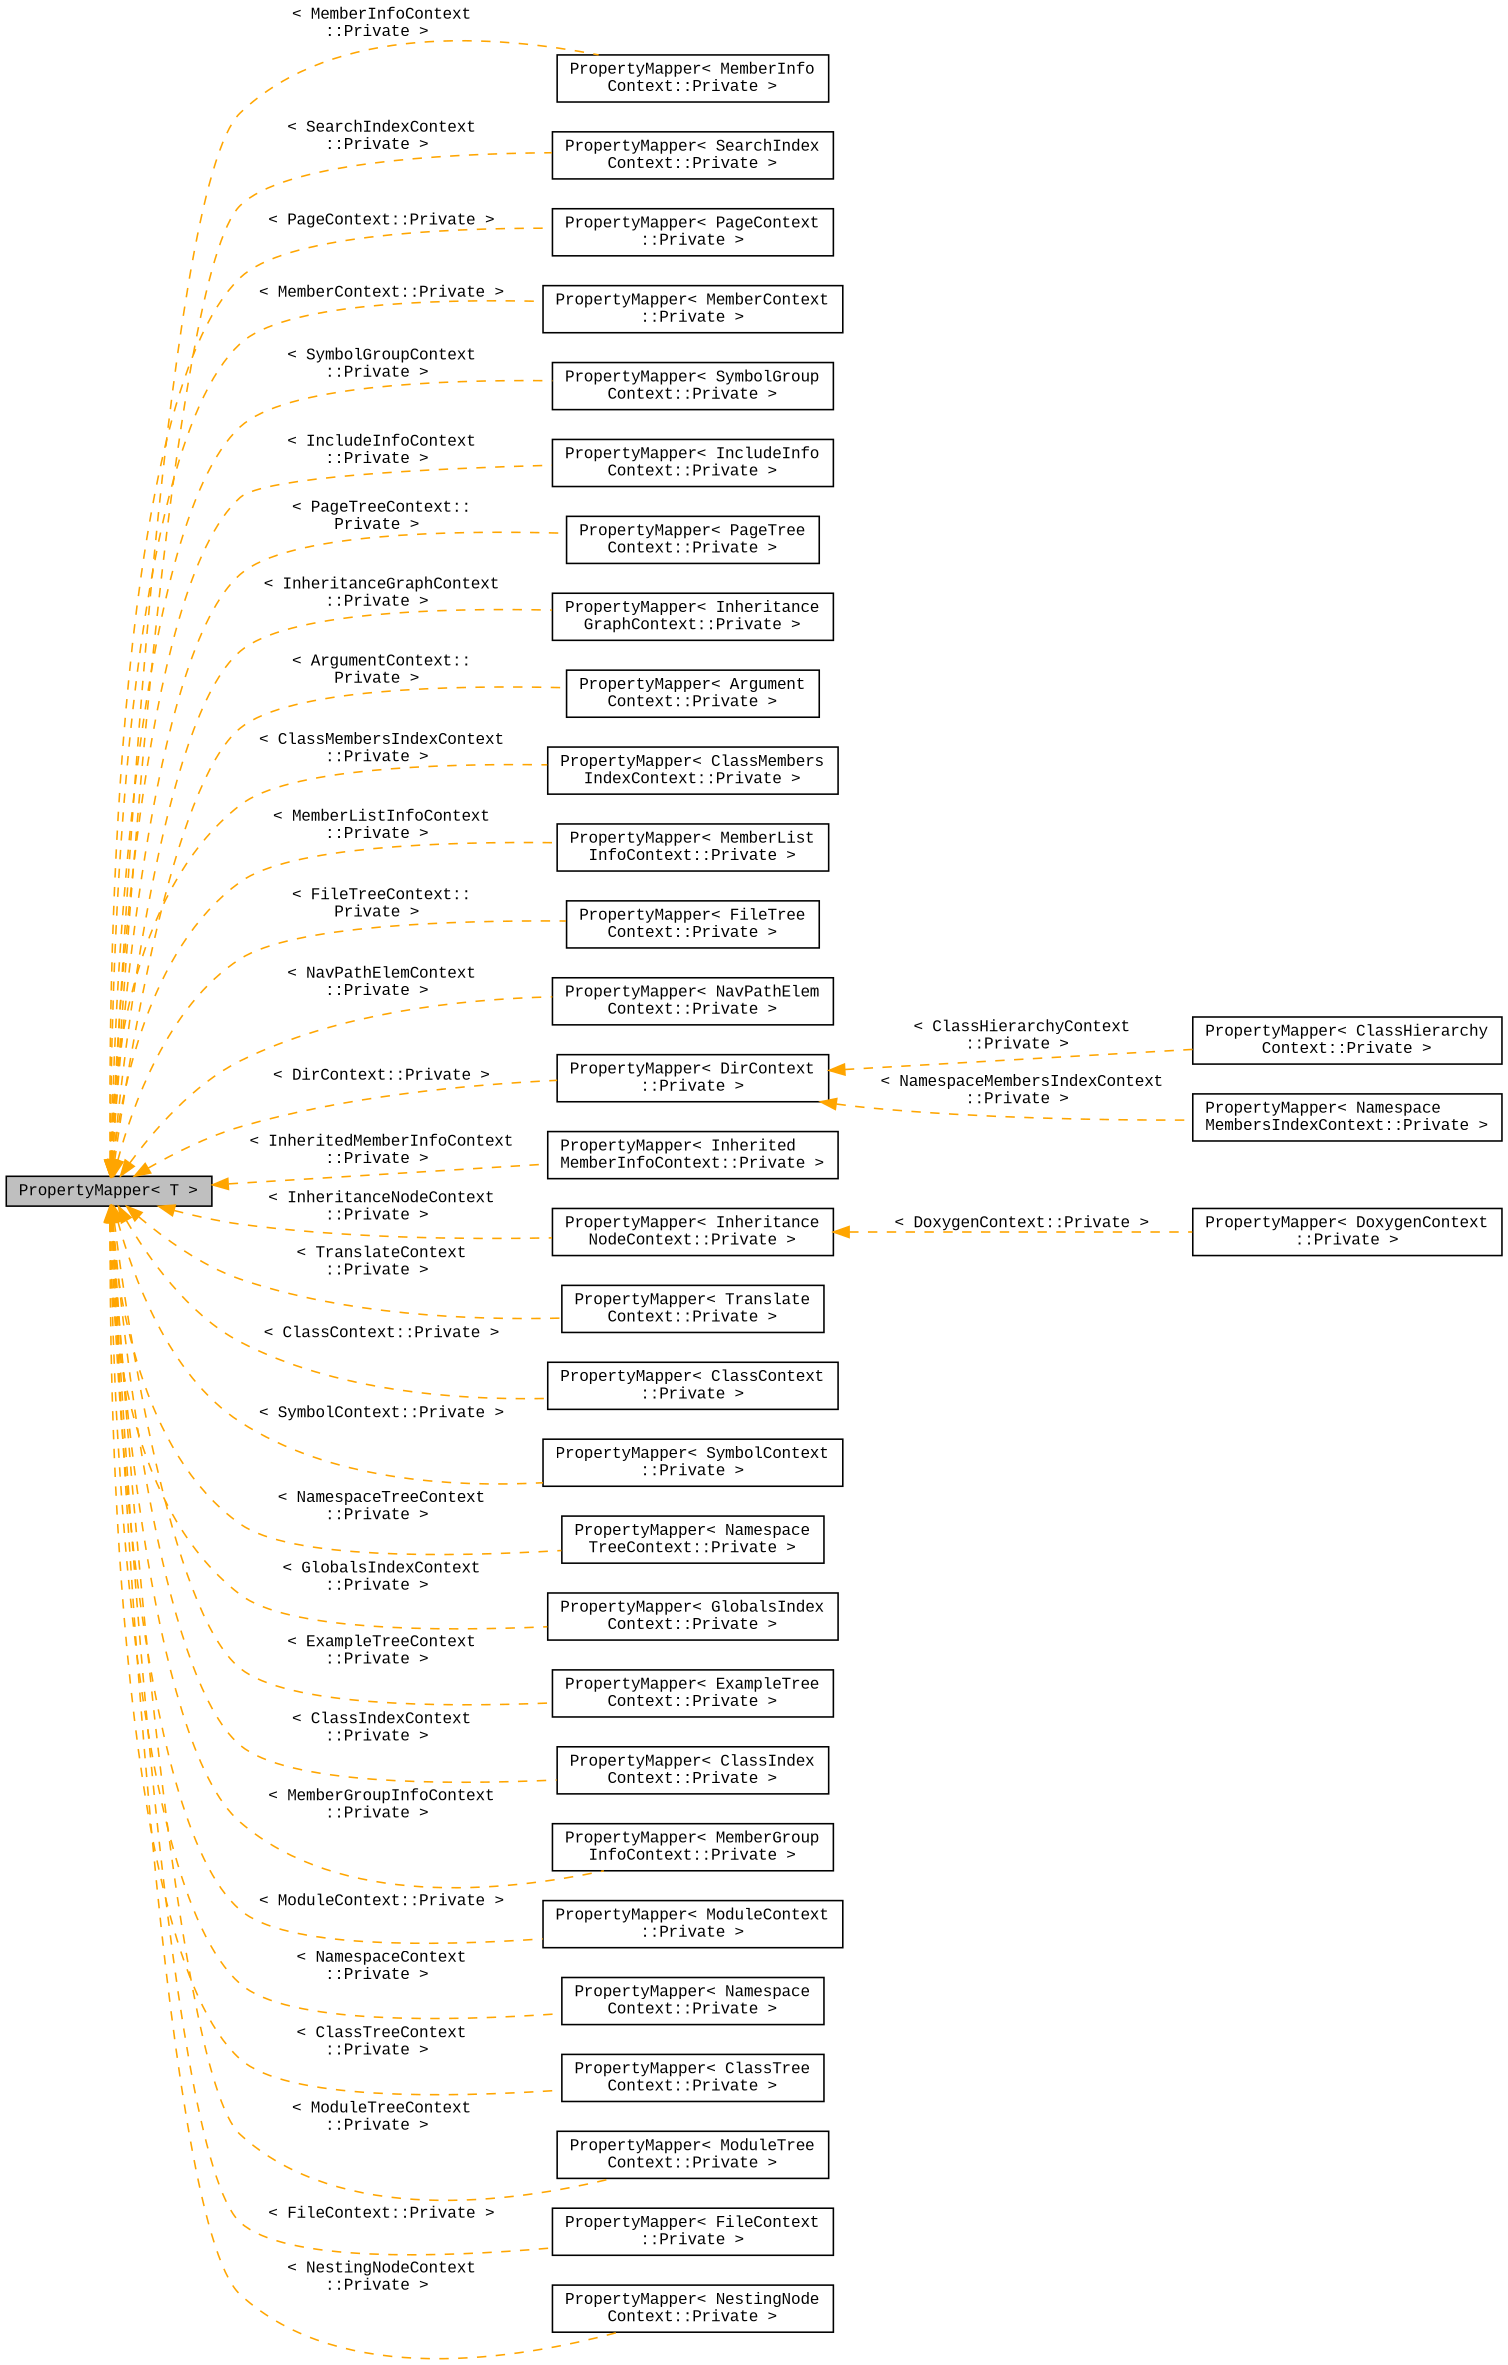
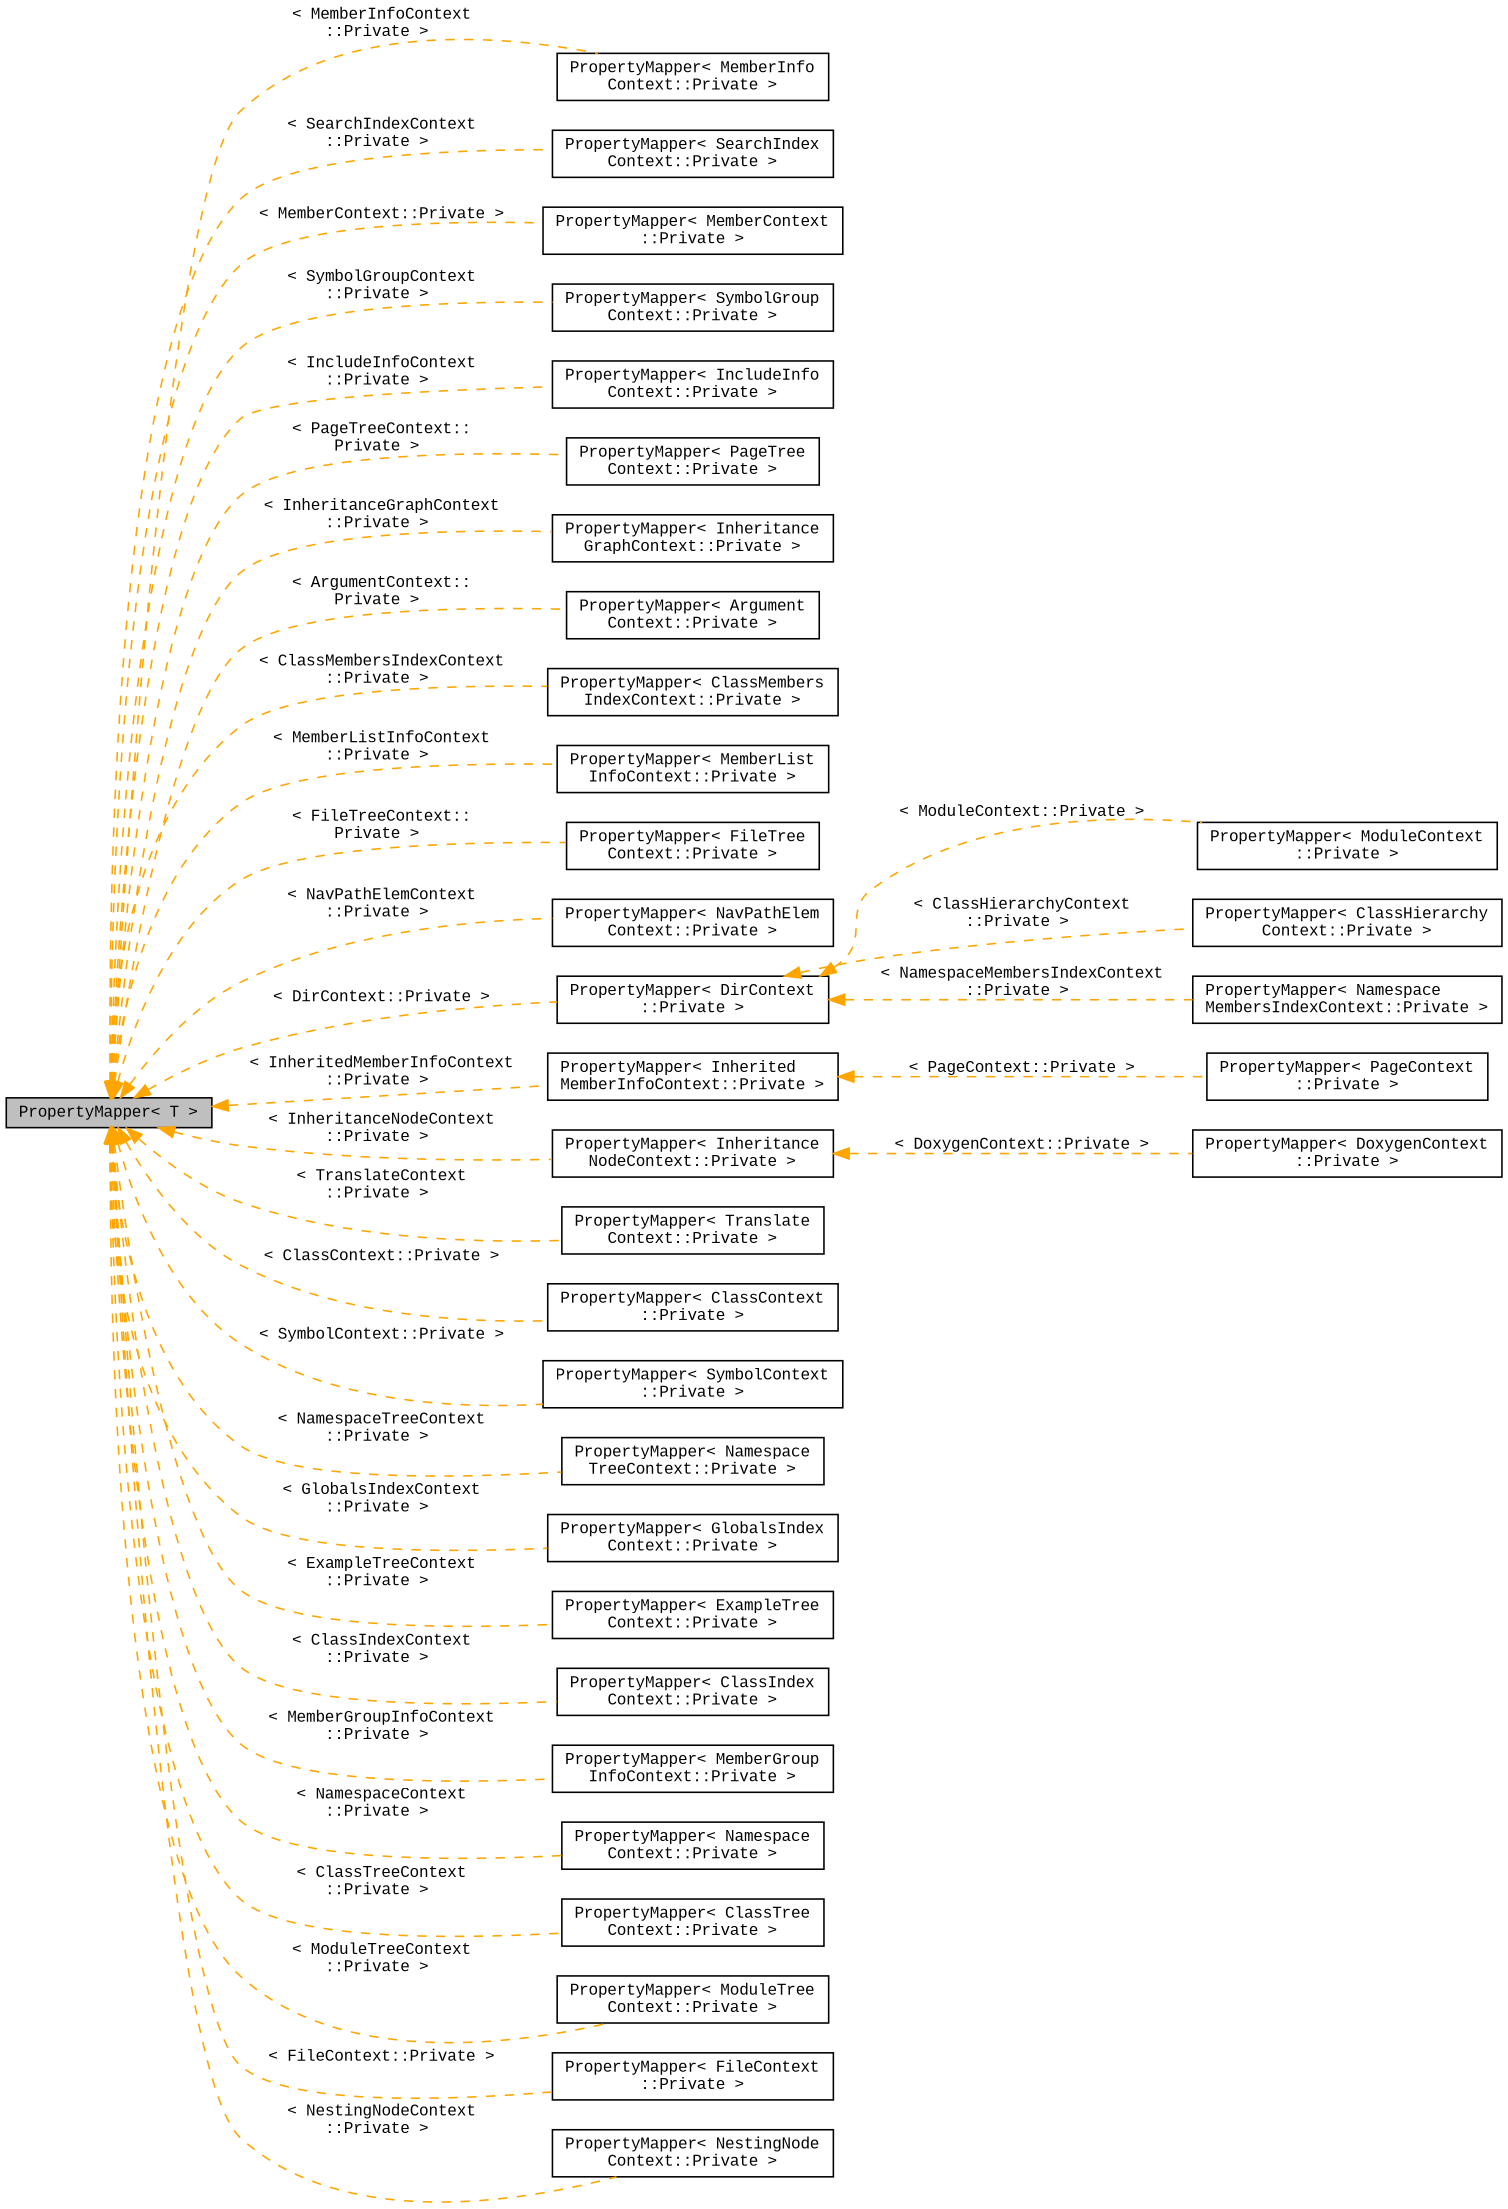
(141, 580) -> (1030, 1077)
(169, 1752) -> (986, 837)
